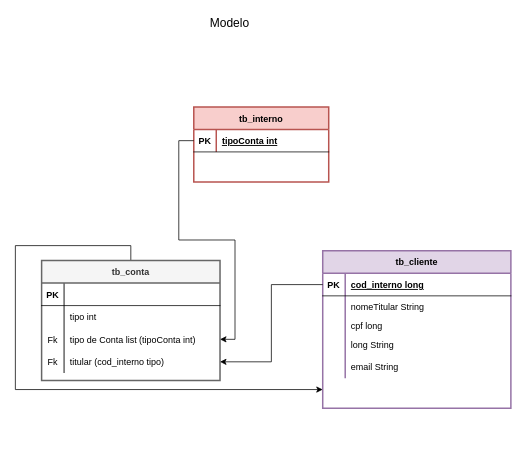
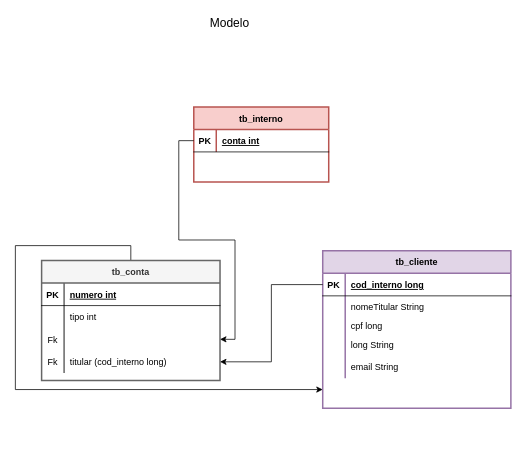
(251, 141) -> (242, 141)
none -> (142, 294)
(142, 339) -> none
(128, 362) -> (128, 362)
